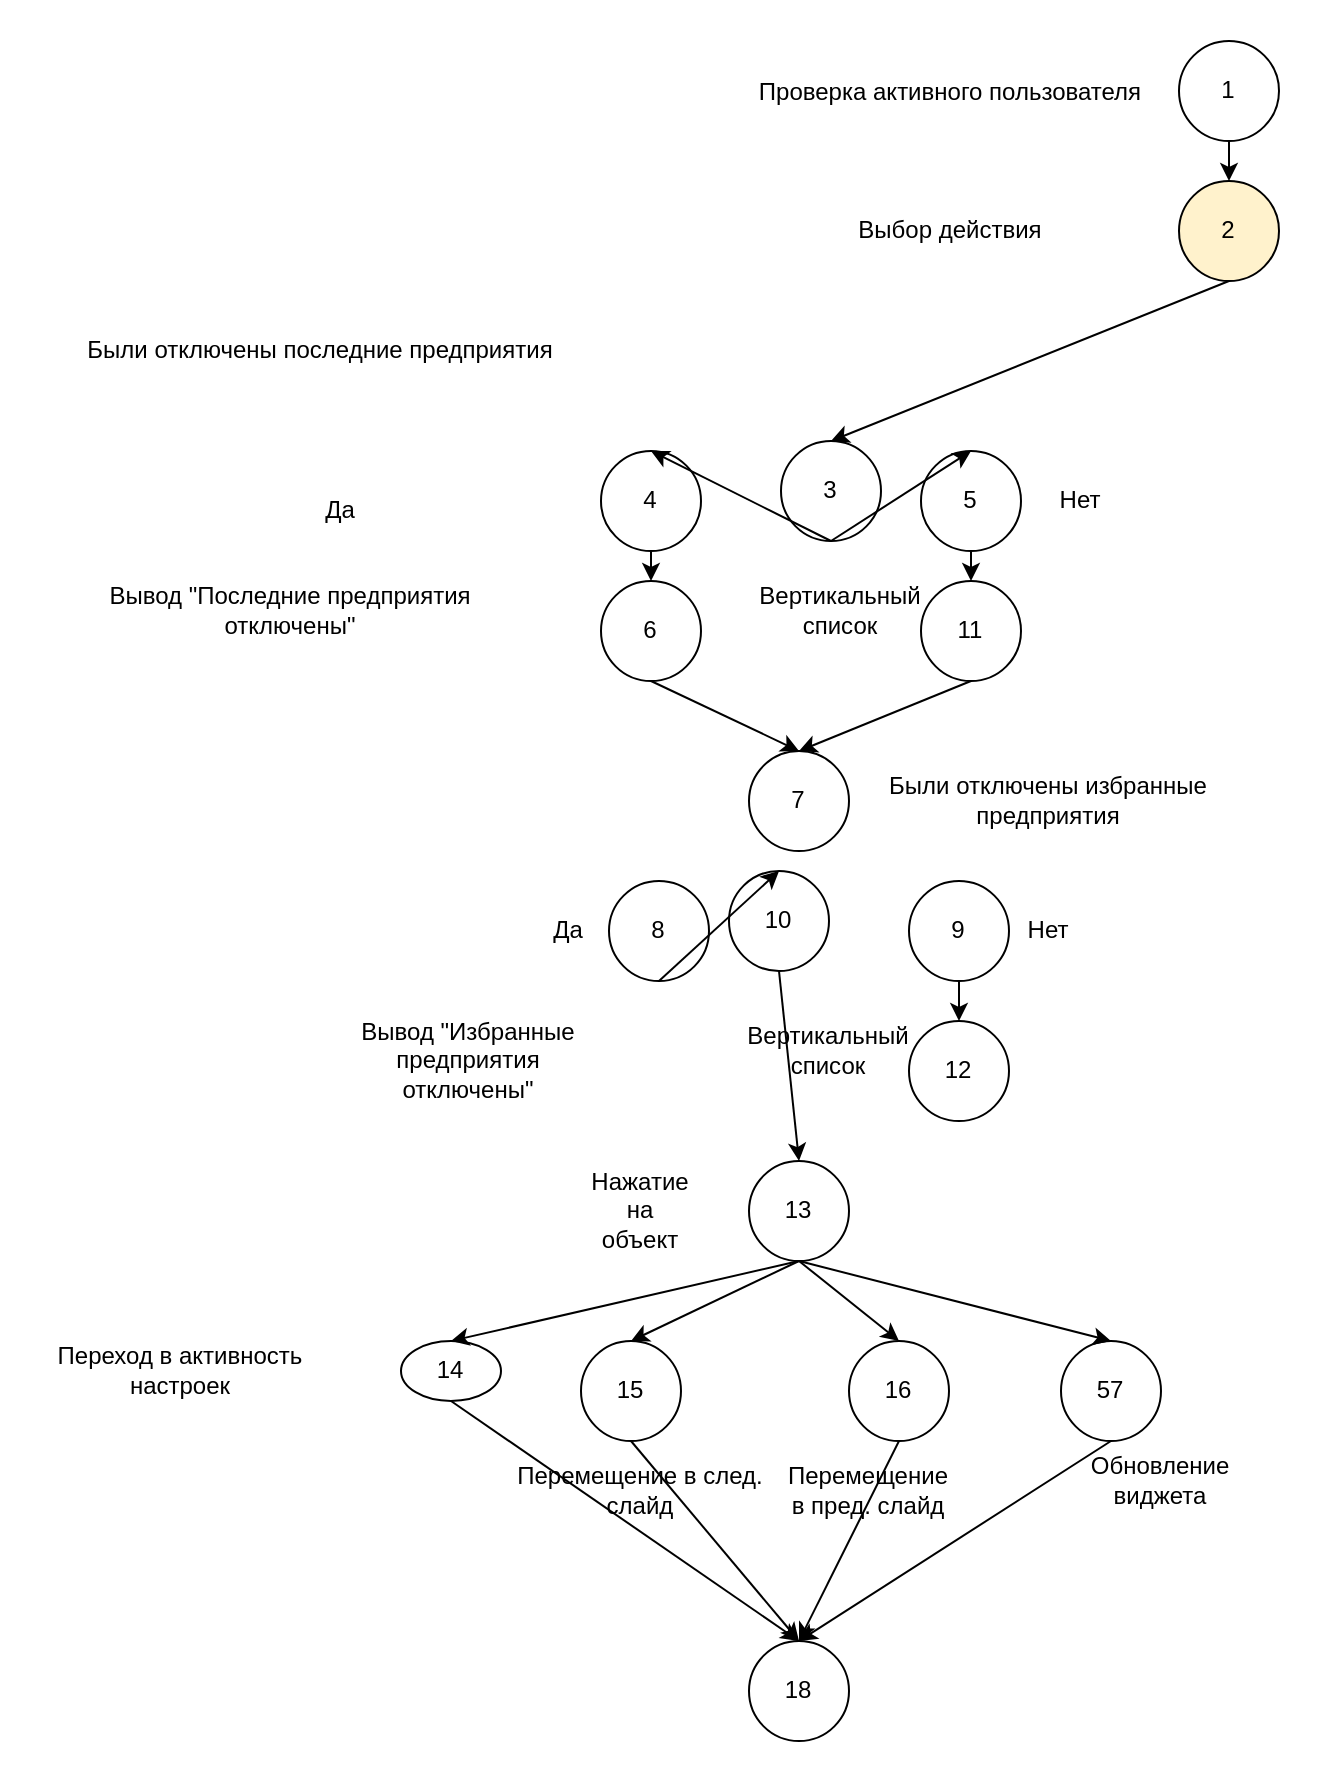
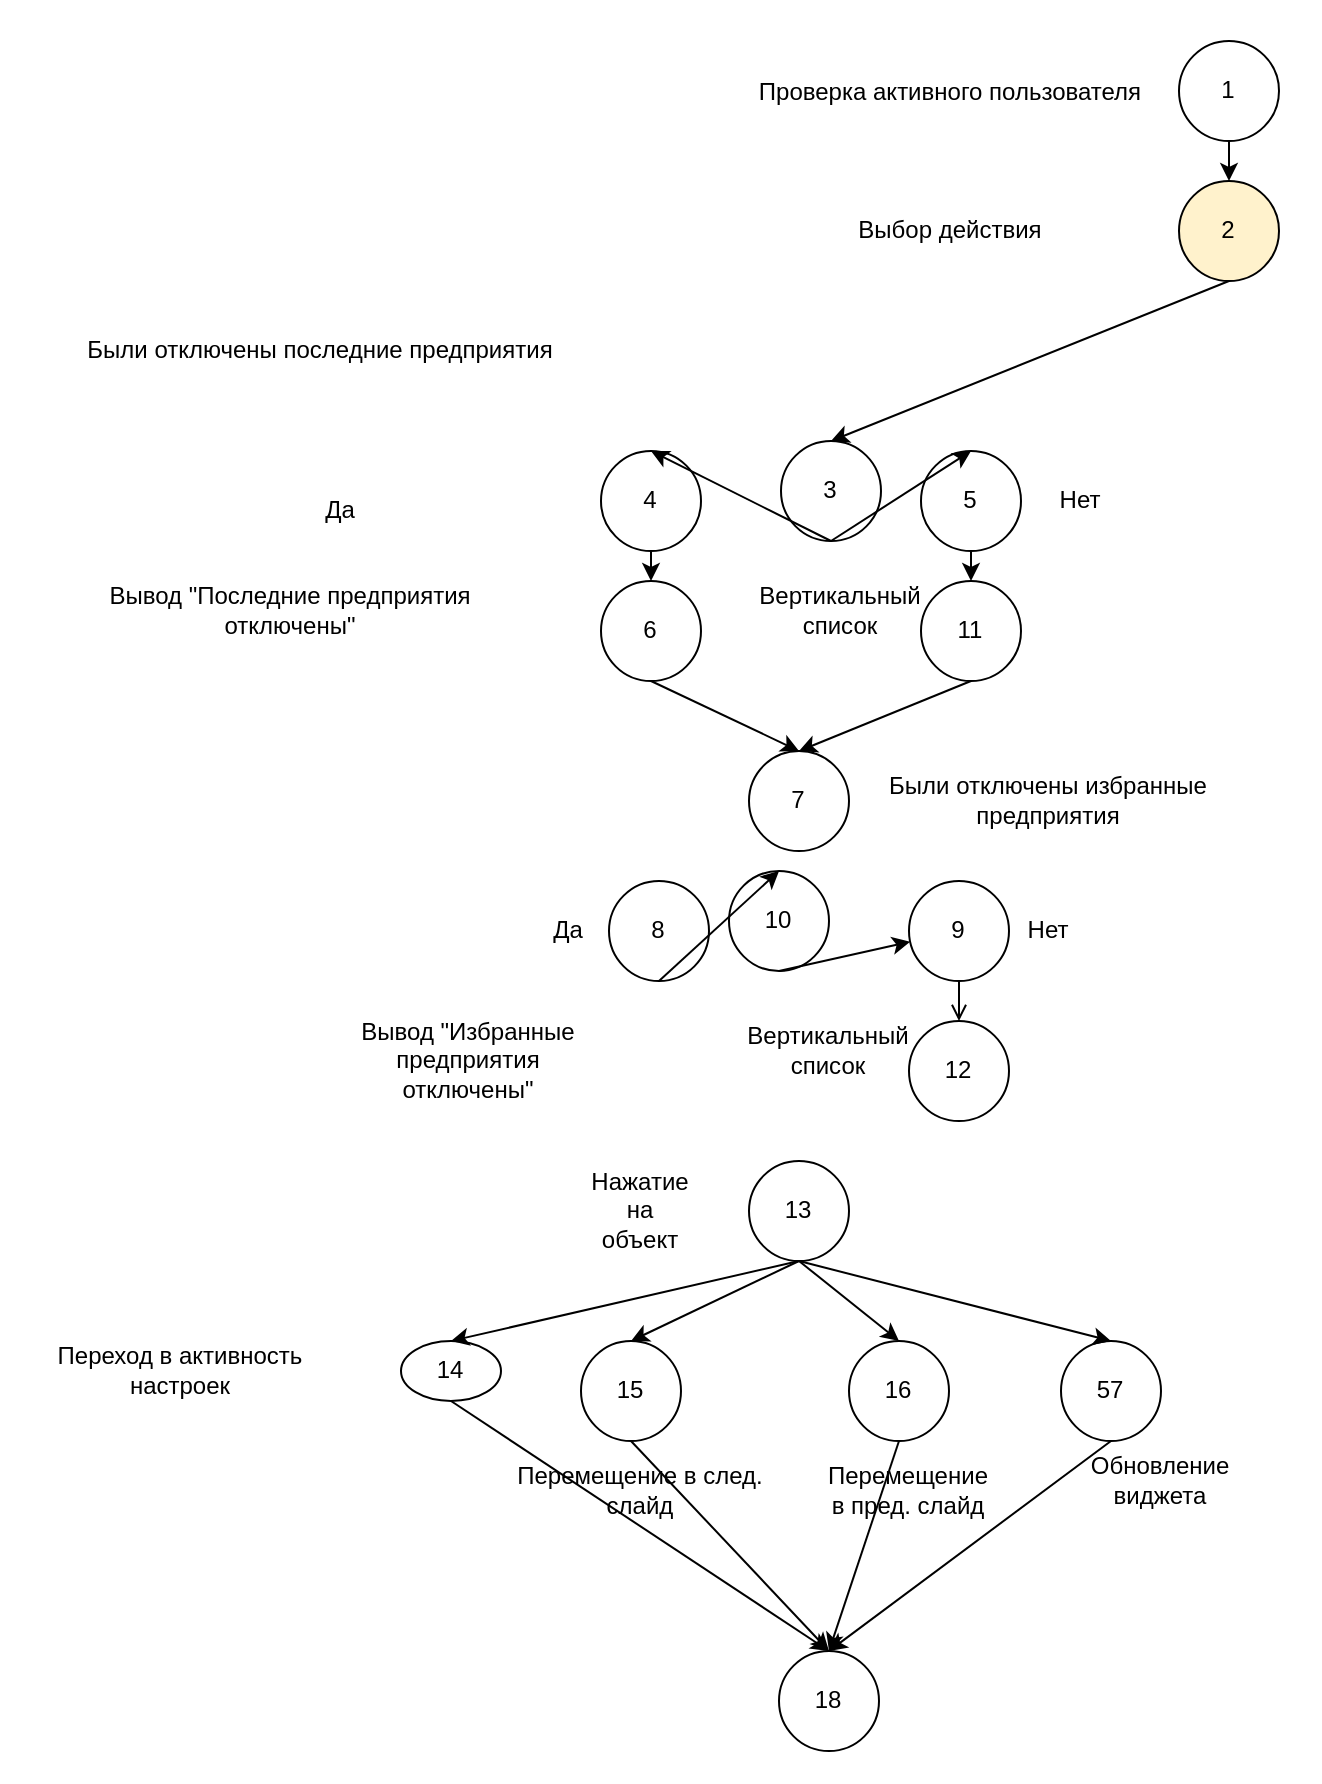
(959, 1006) -> (959, 1009)
(788, 1060) -> (838, 958)
(869, 1491) -> (909, 1491)
(799, 1691) -> (829, 1701)
